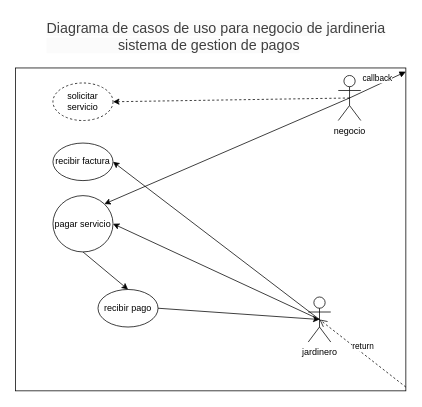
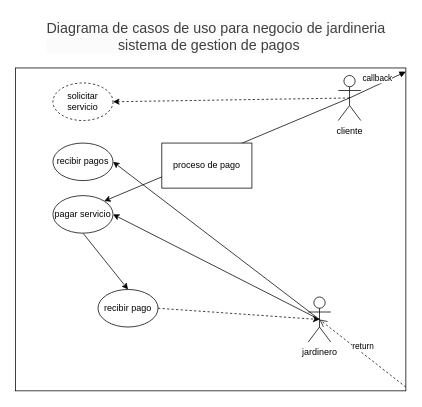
(350, 131) -> (350, 131)
(83, 162) -> (83, 162)
none -> (207, 165)
(83, 224) -> (83, 214)
(236, 313) -> (236, 313)
